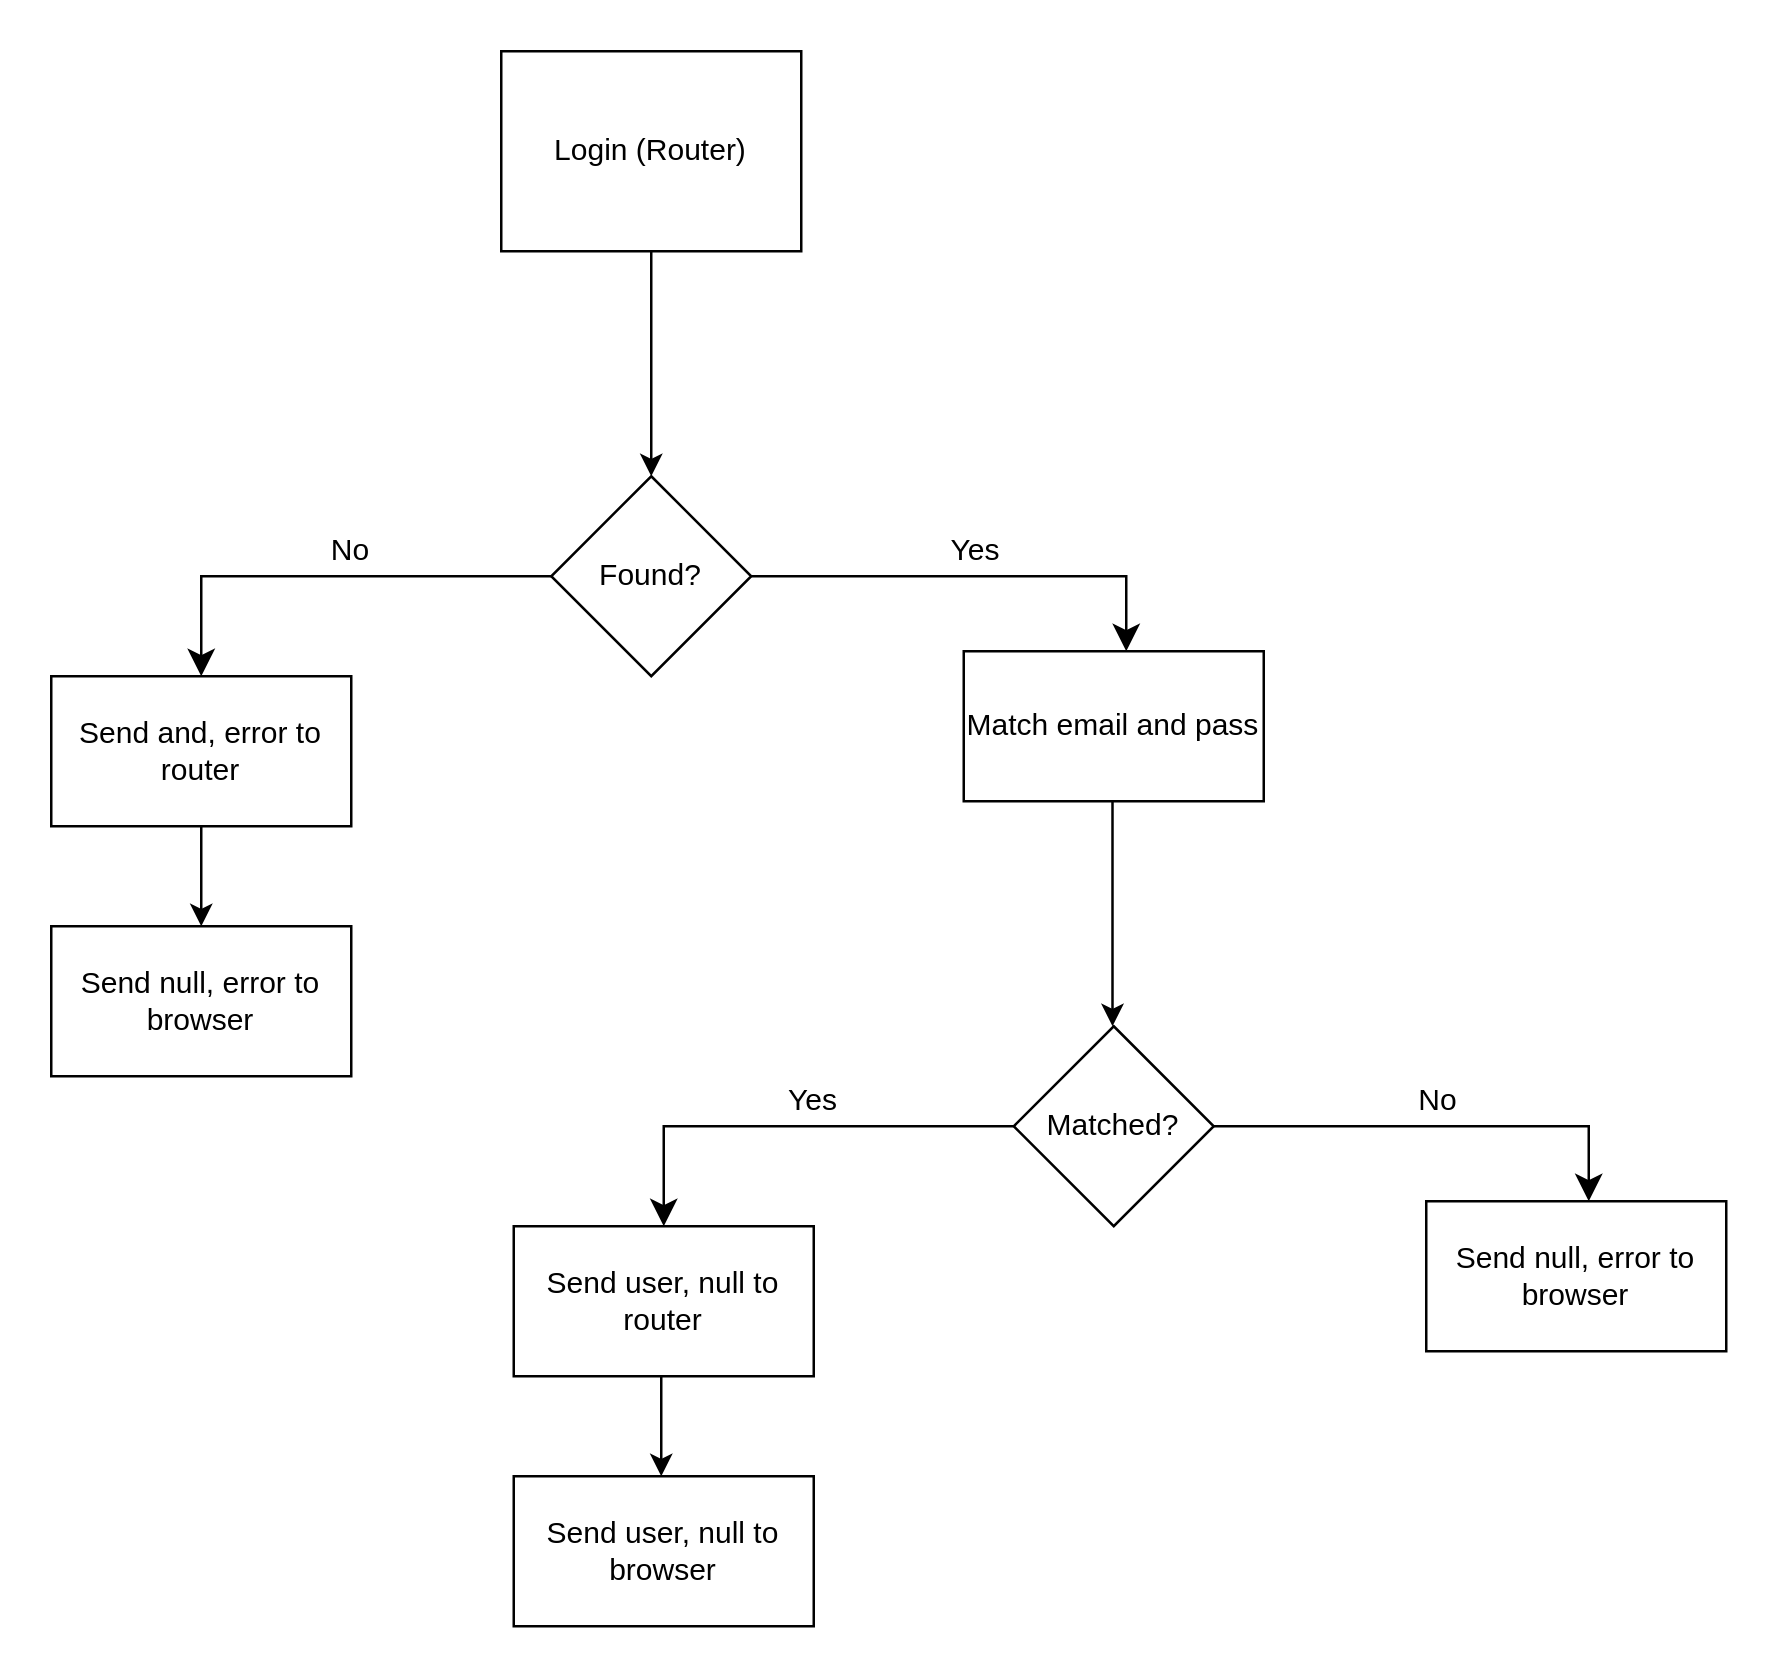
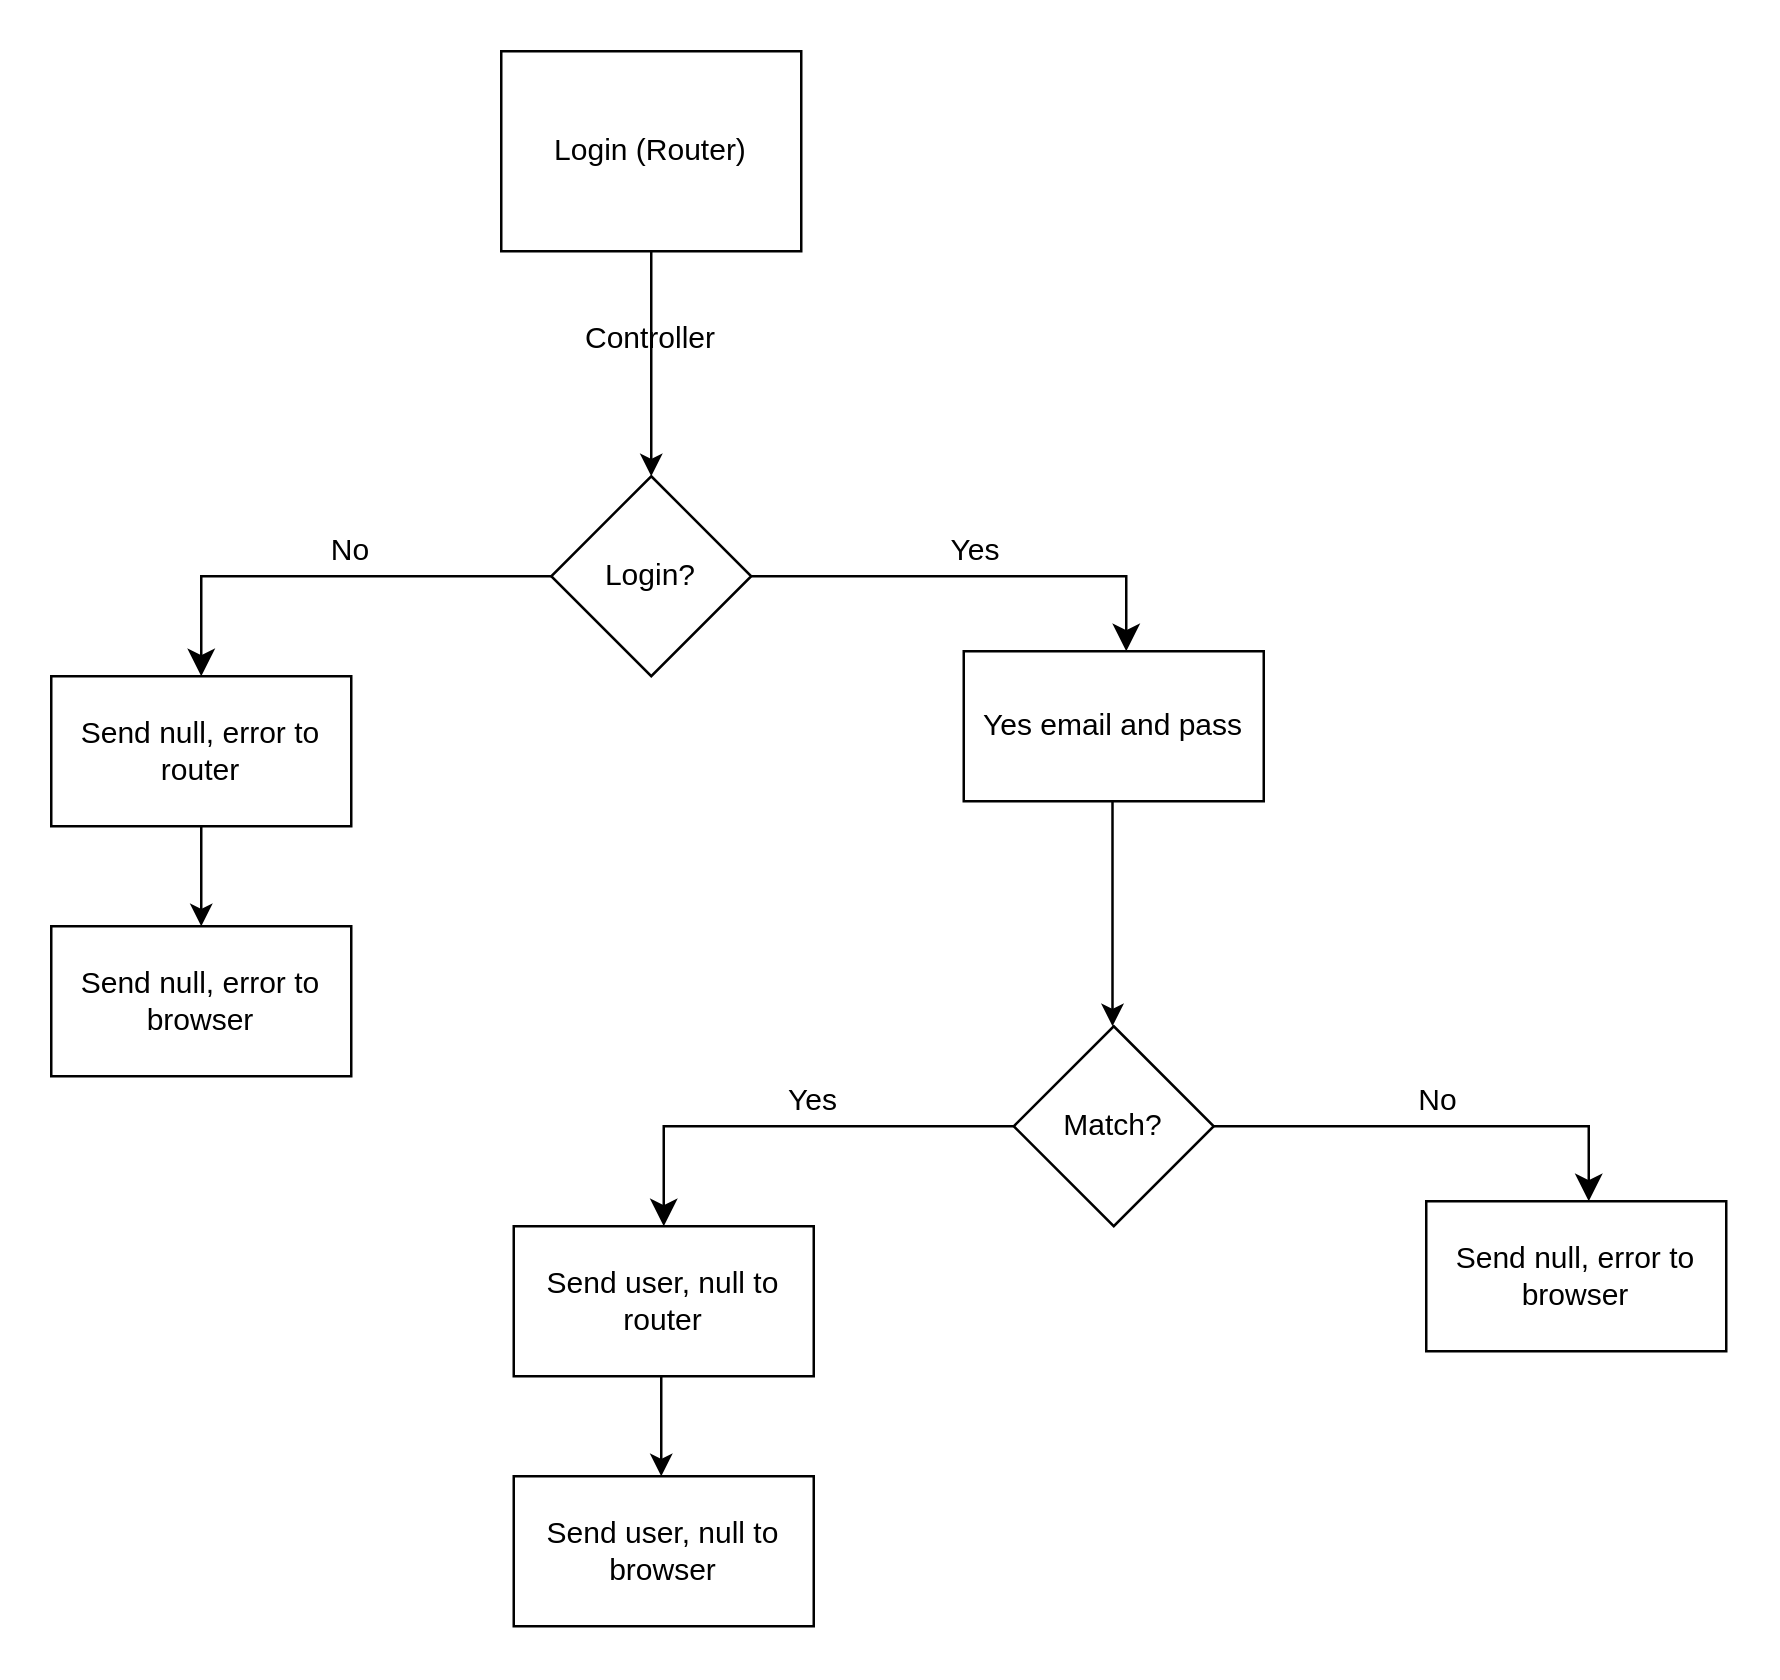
none -> (651, 339)
(651, 576) -> (651, 576)
(1114, 726) -> (1114, 726)
(201, 751) -> (201, 751)
(1114, 1126) -> (1114, 1126)
